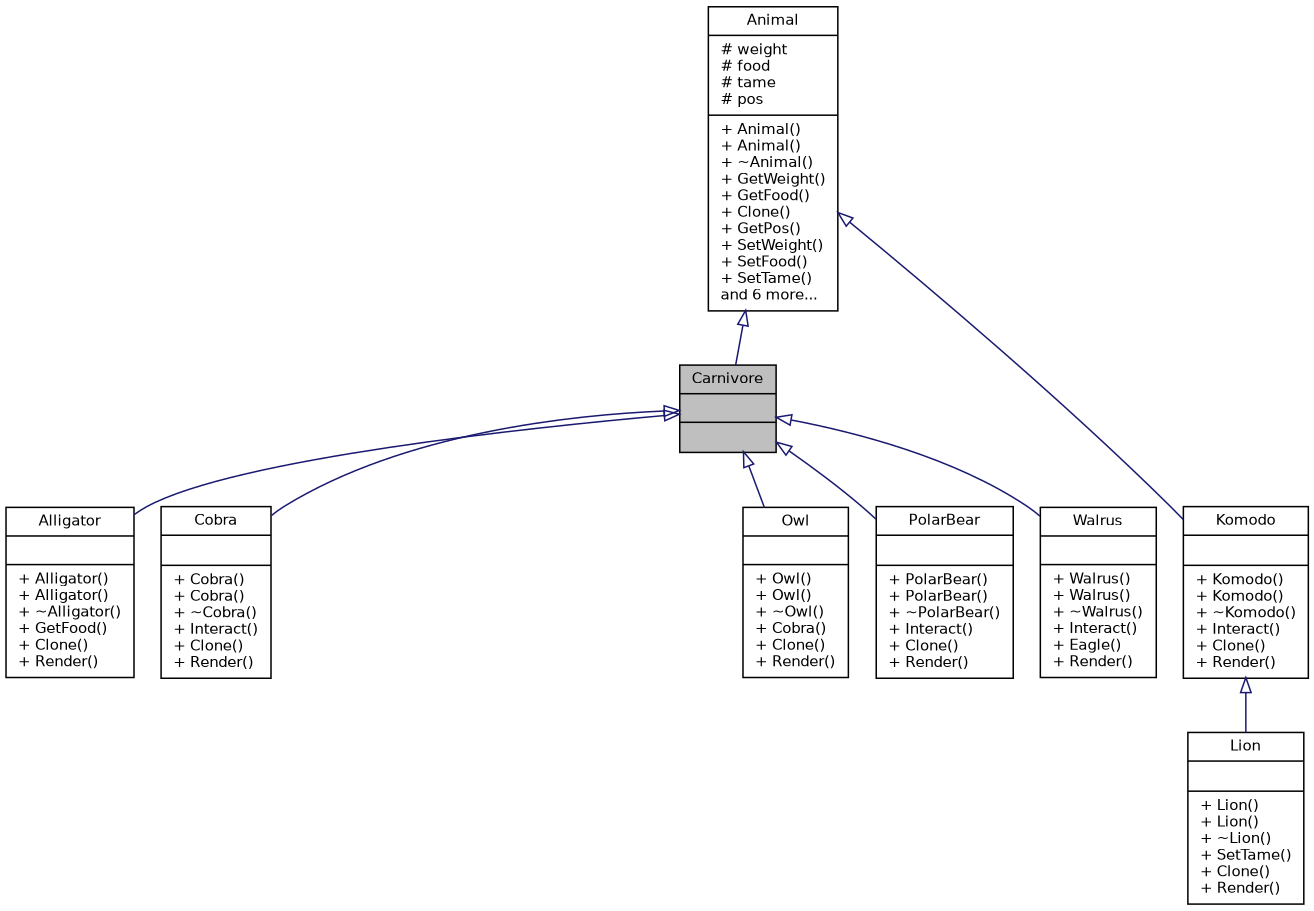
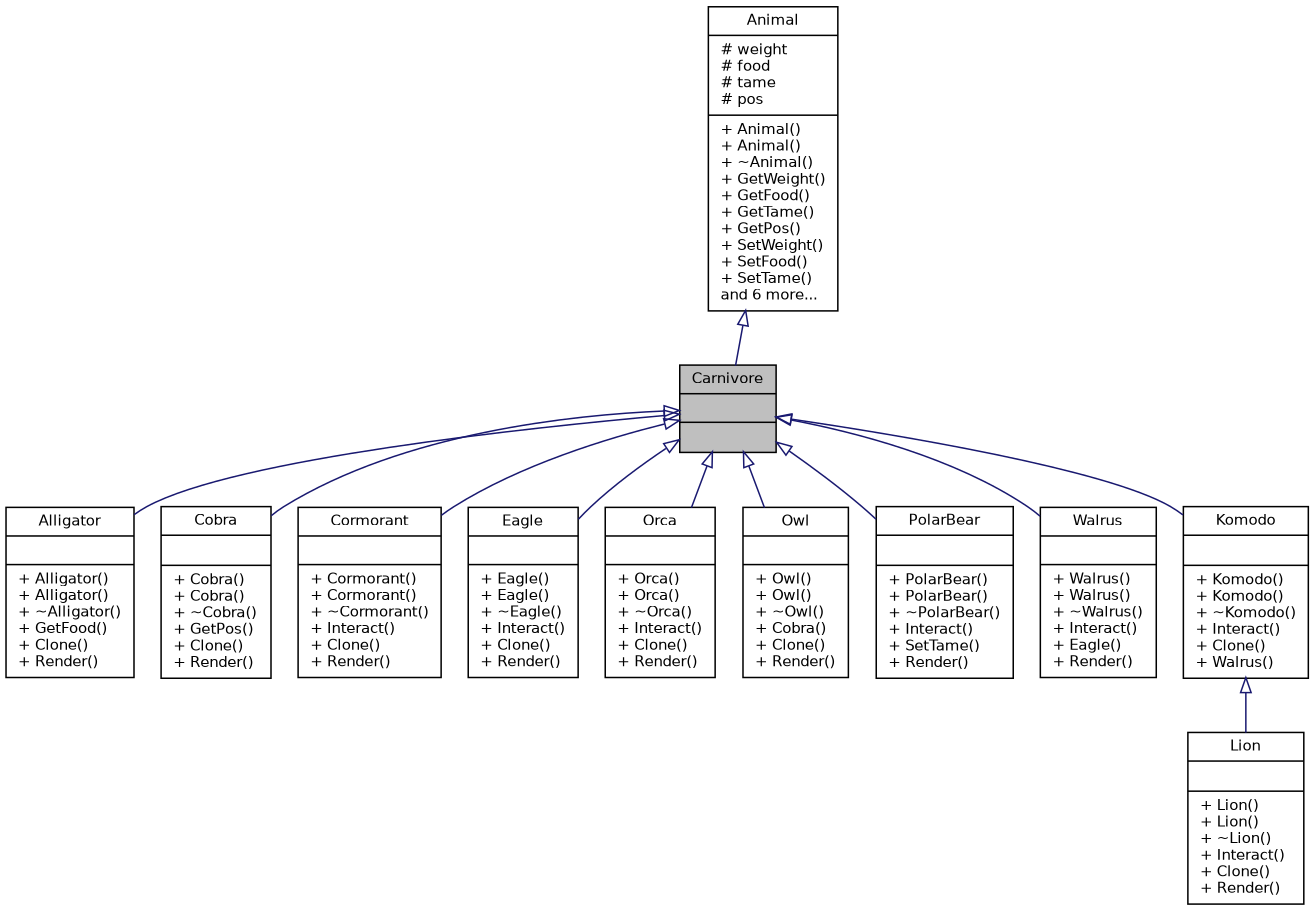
(756, 212) -> (768, 212)
(1020, 367) -> (991, 454)
none -> (370, 592)
none -> (523, 592)
none -> (660, 592)
(216, 629) -> (214, 629)
(924, 646) -> (934, 646)
(1236, 662) -> (1235, 662)
(1246, 855) -> (1243, 855)
